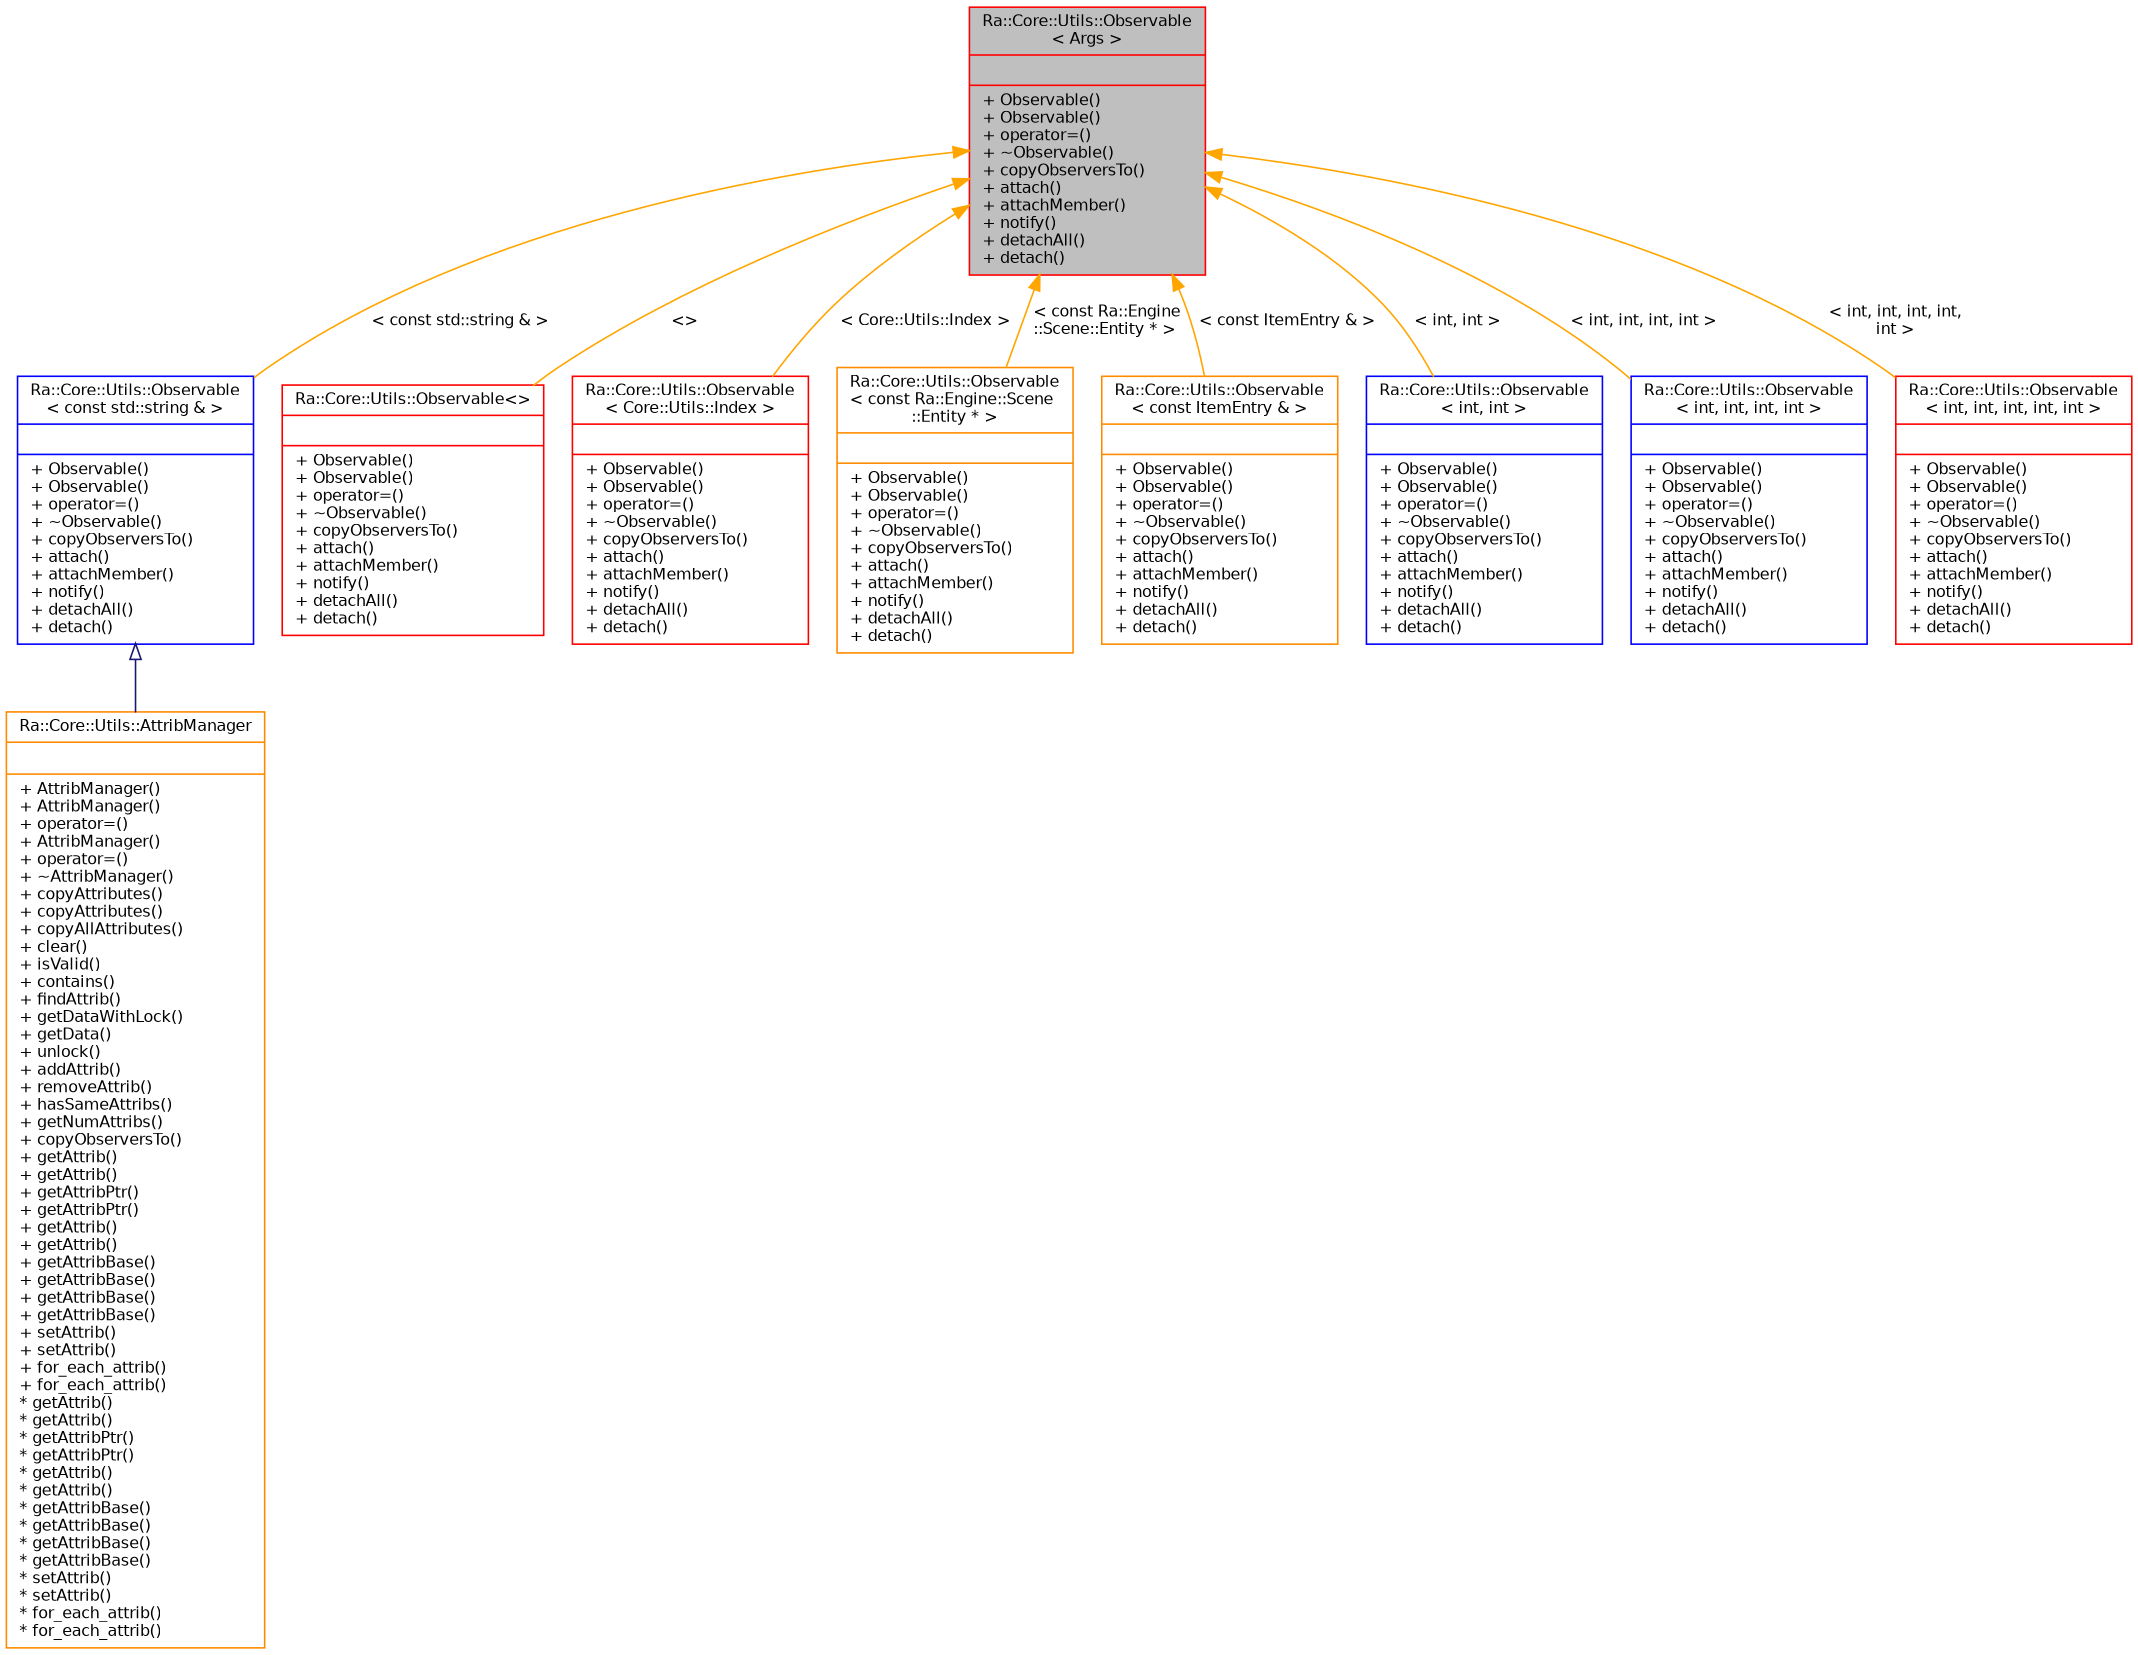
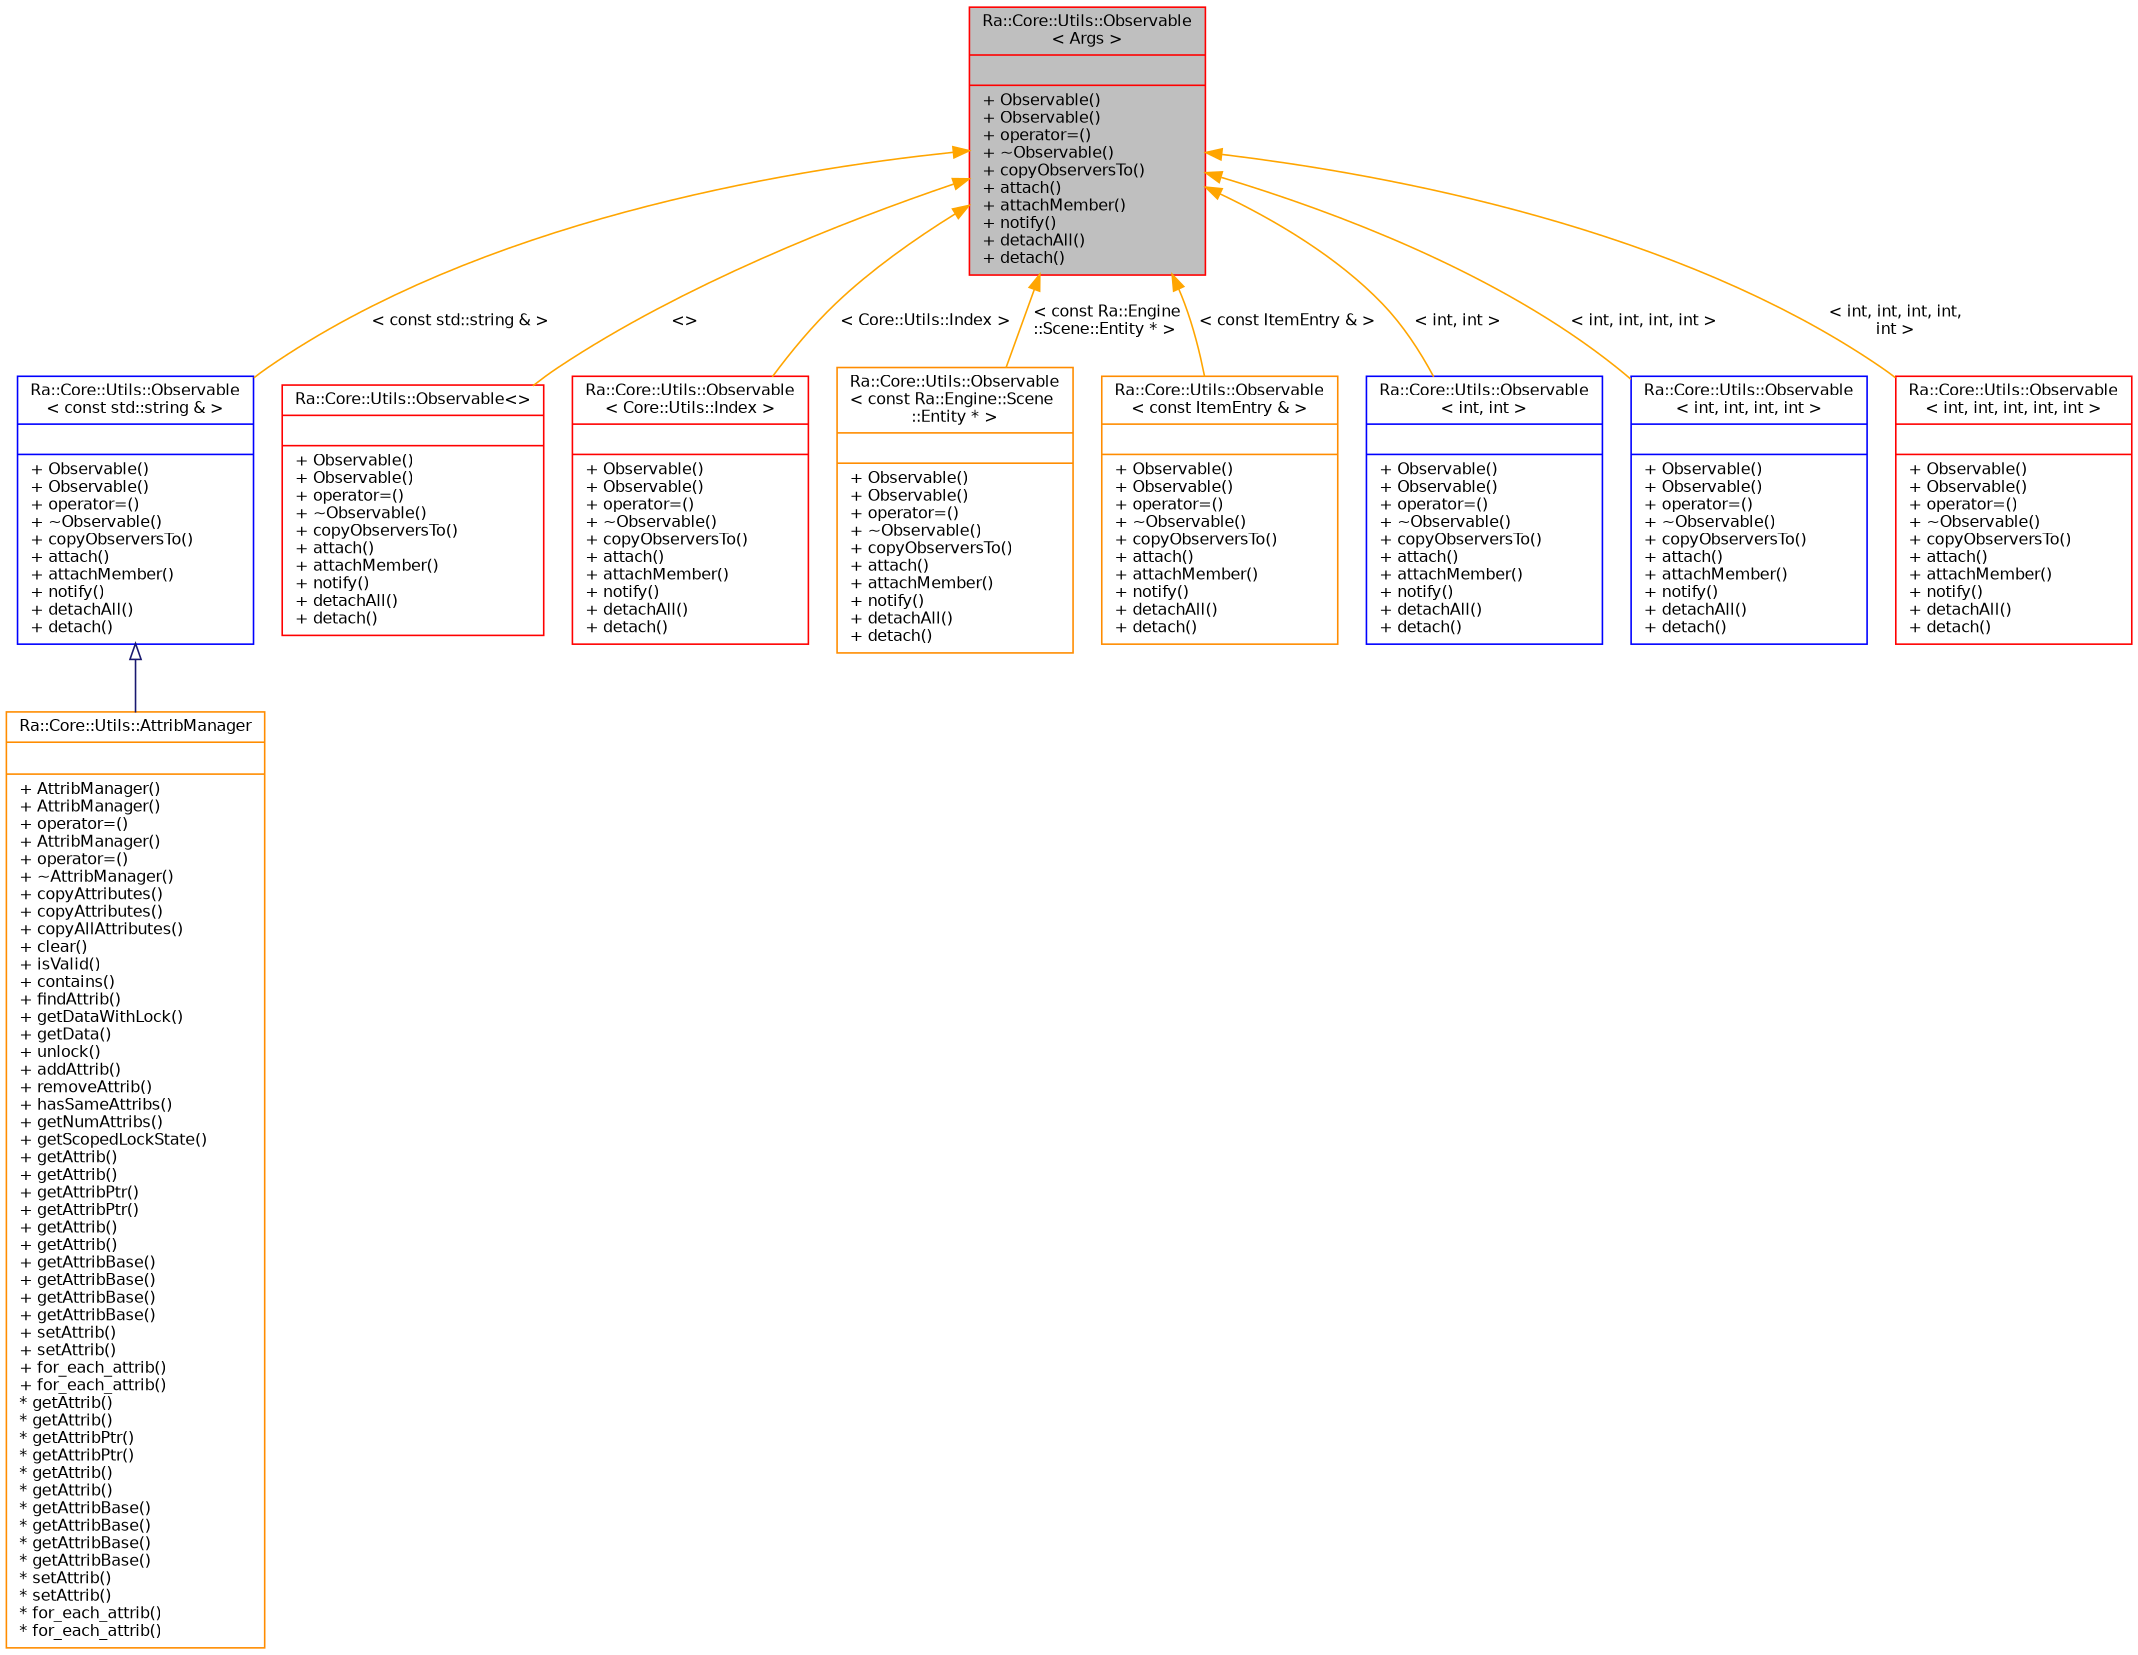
(101, 1140) -> (113, 1140)
